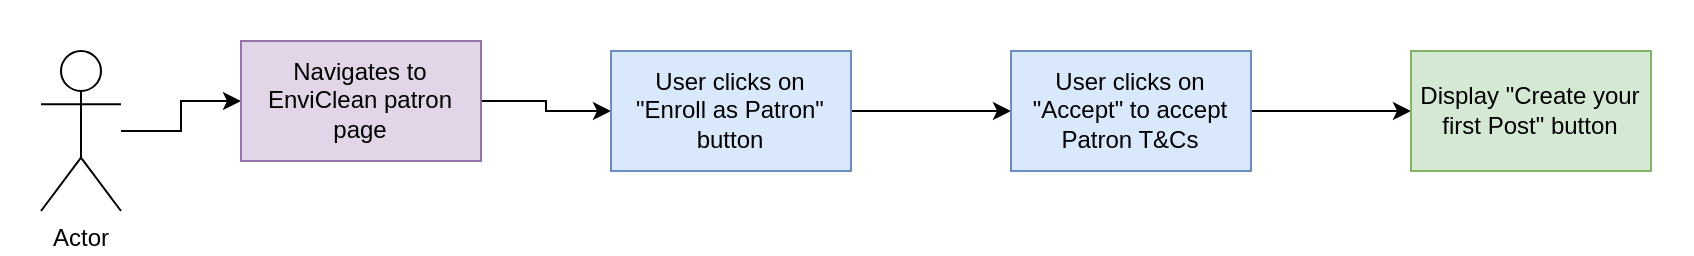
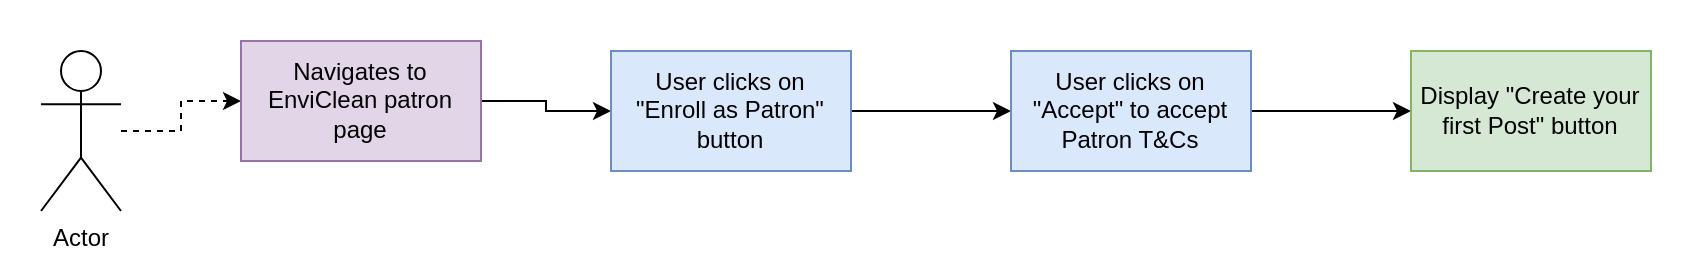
(181, 123) -> (181, 123)
